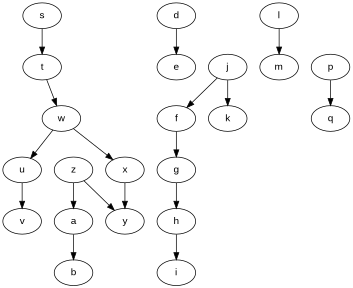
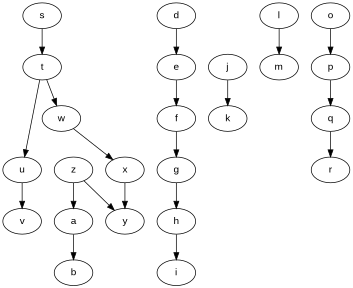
none -> (331, 16)
(205, 90) -> (176, 89)
(44, 141) -> (33, 115)
none -> (331, 170)
